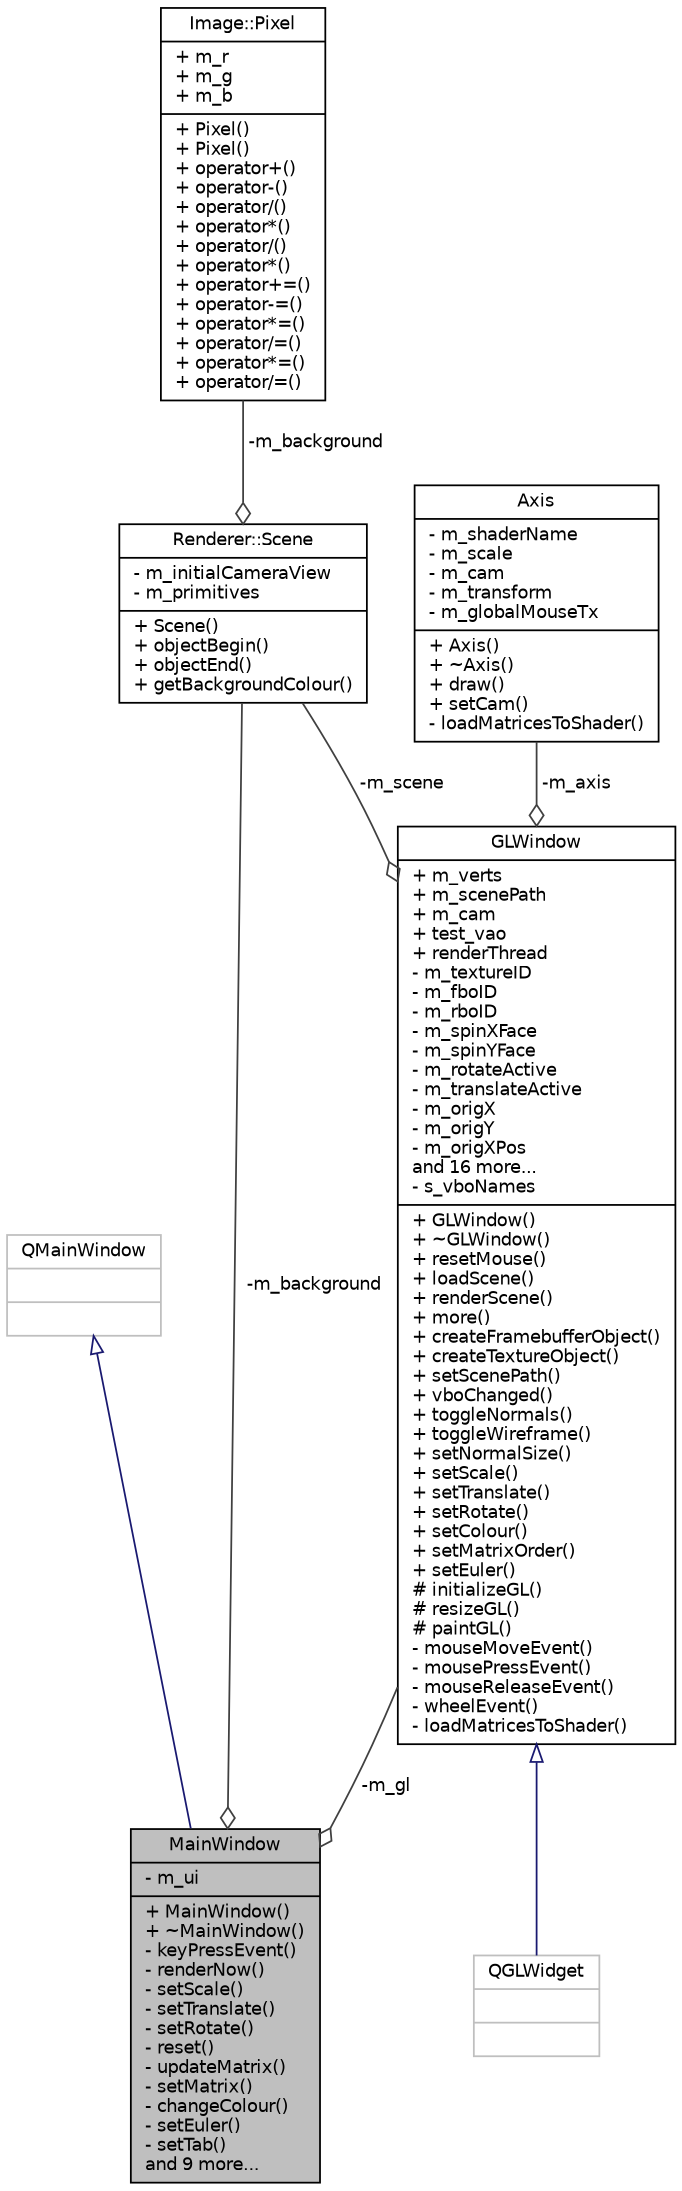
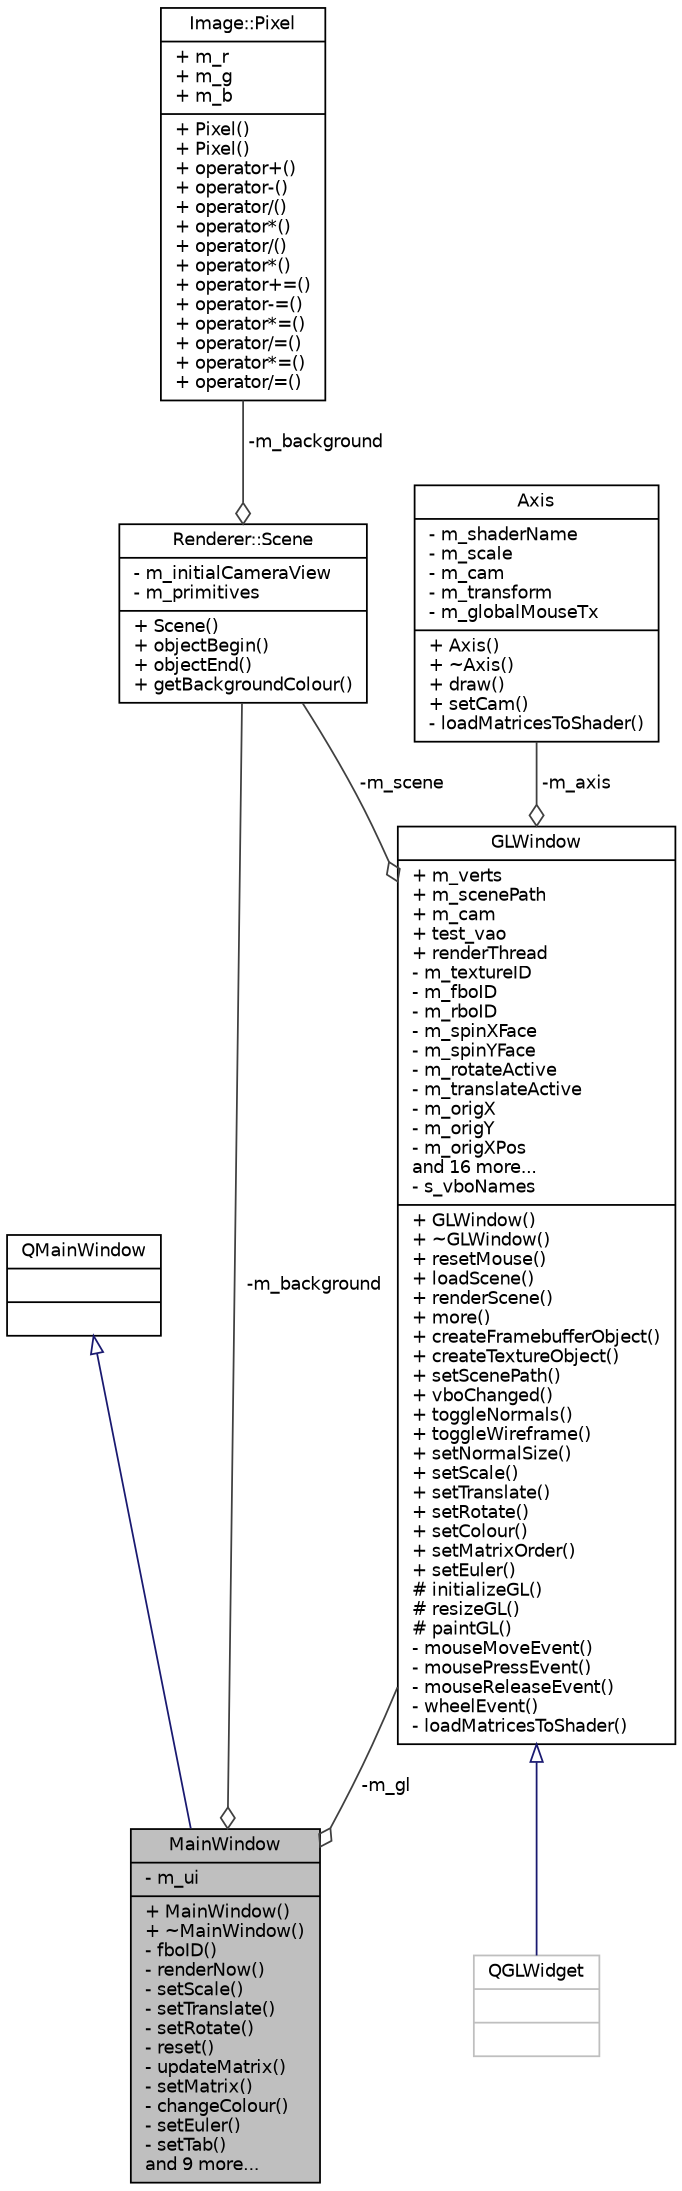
(84, 1285) -> (84, 1285)
(221, 1951) -> (181, 1951)
